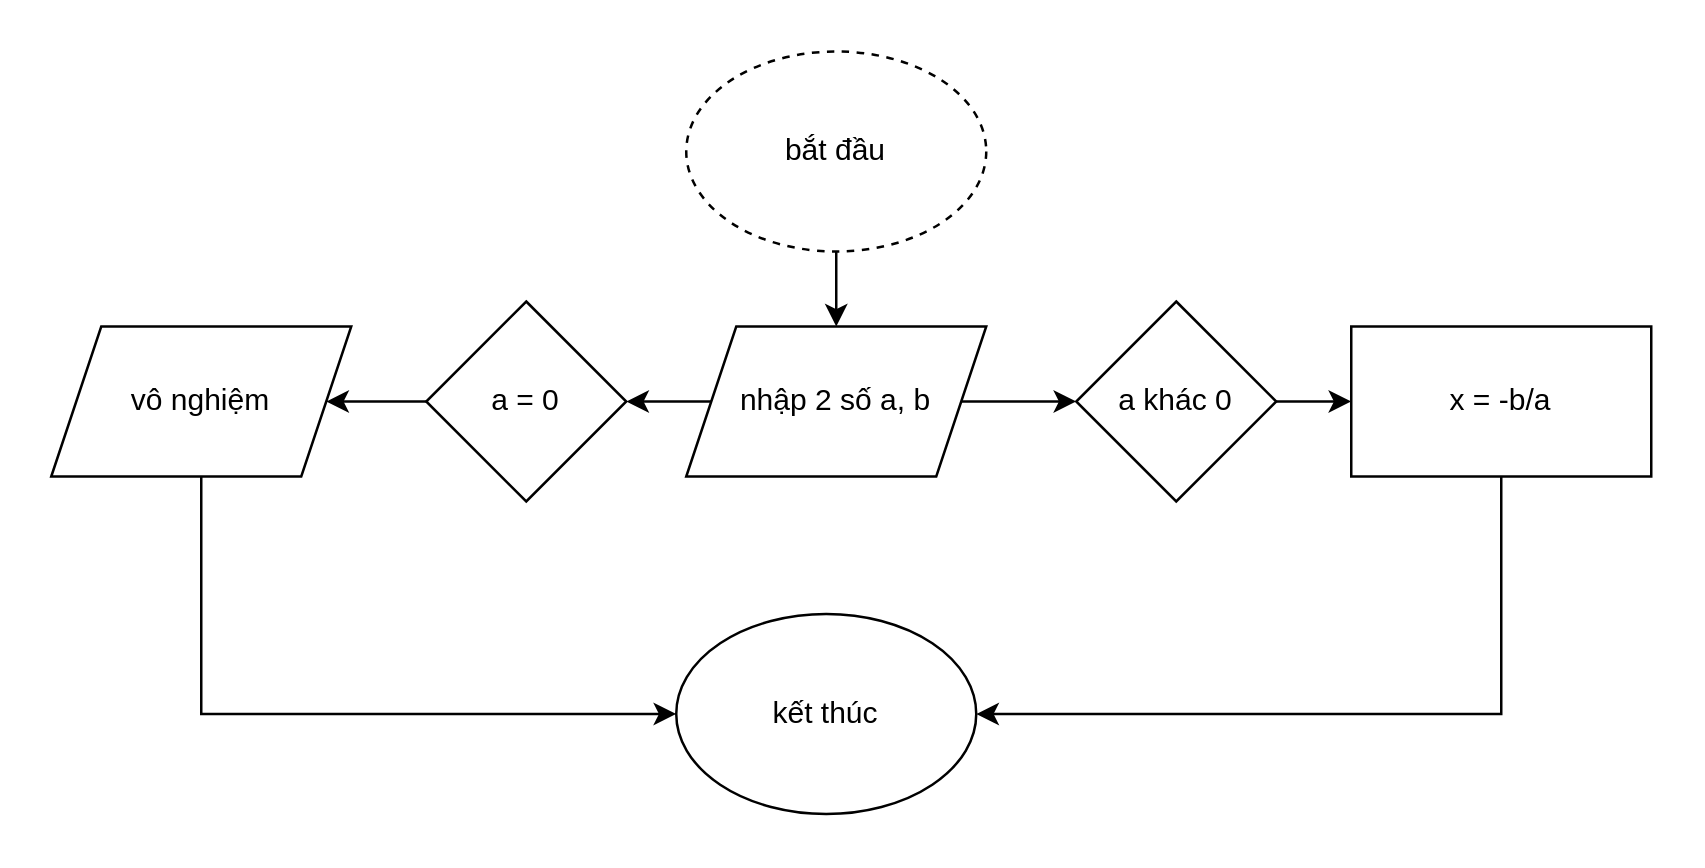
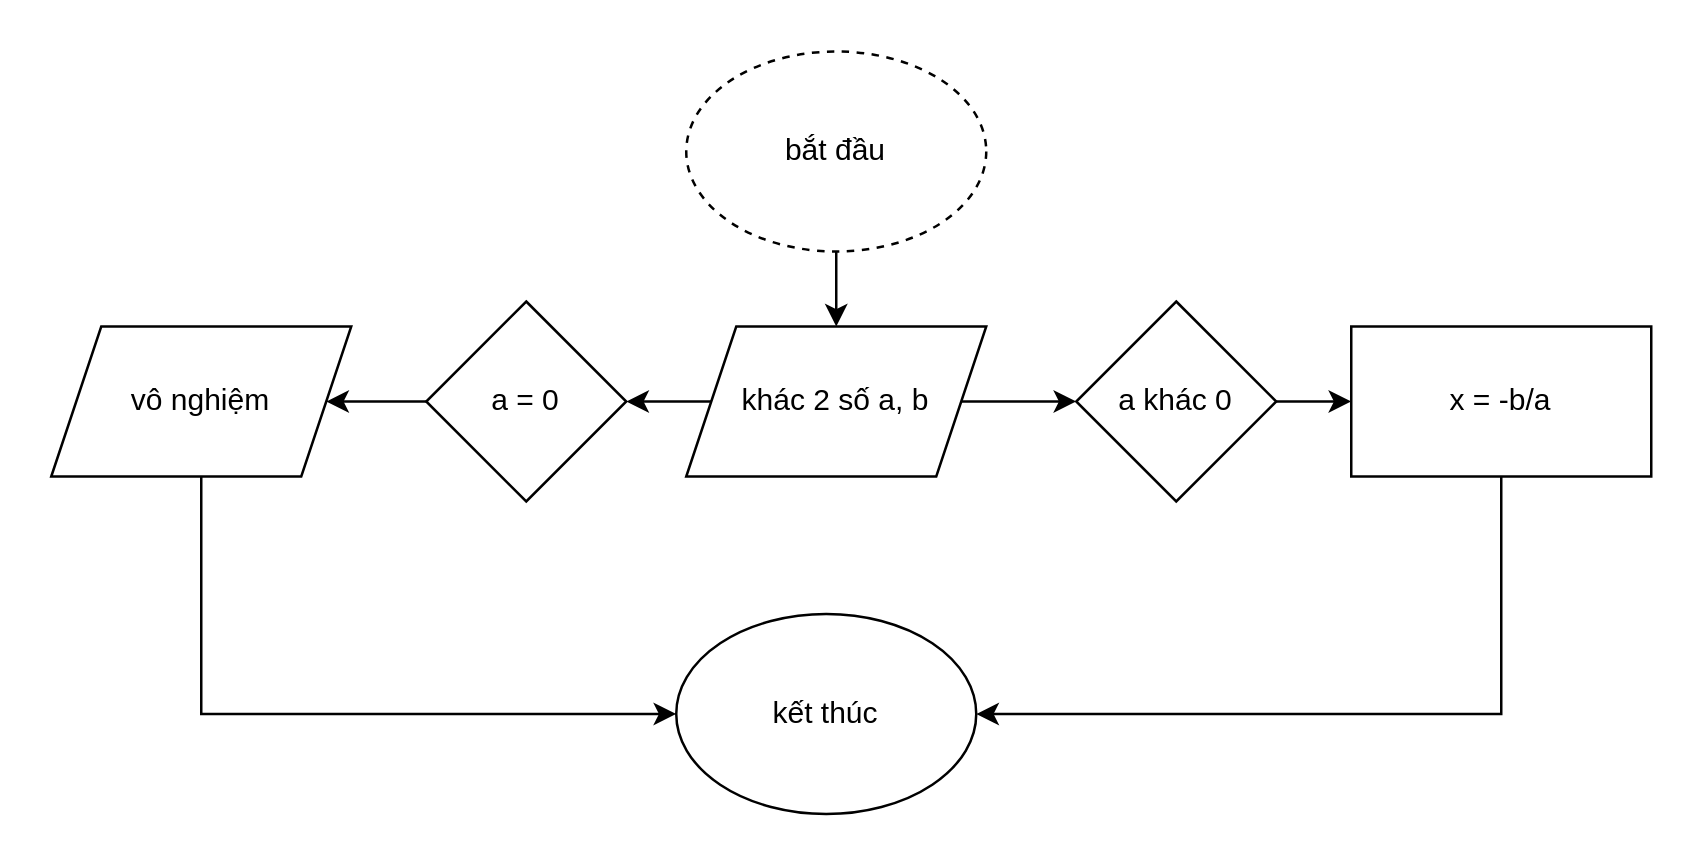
(836, 401) -> (836, 401)
